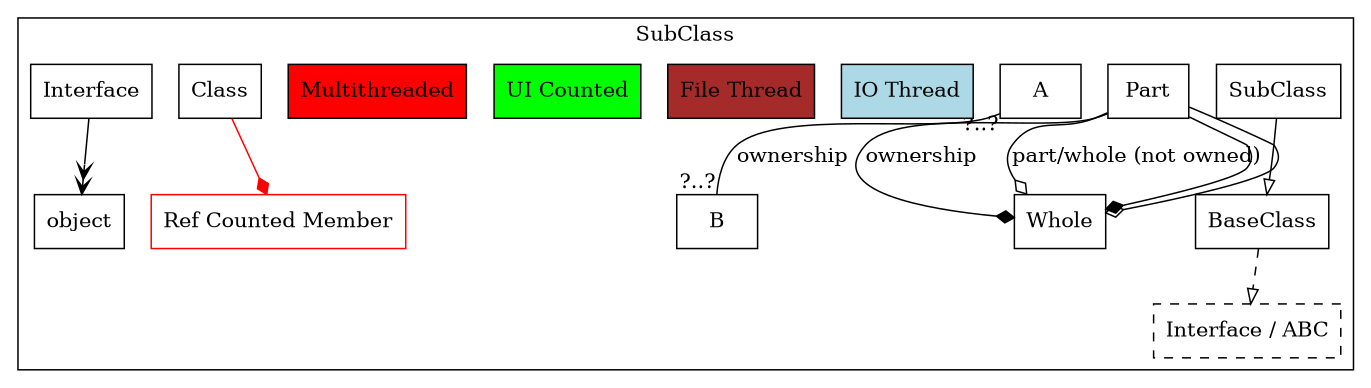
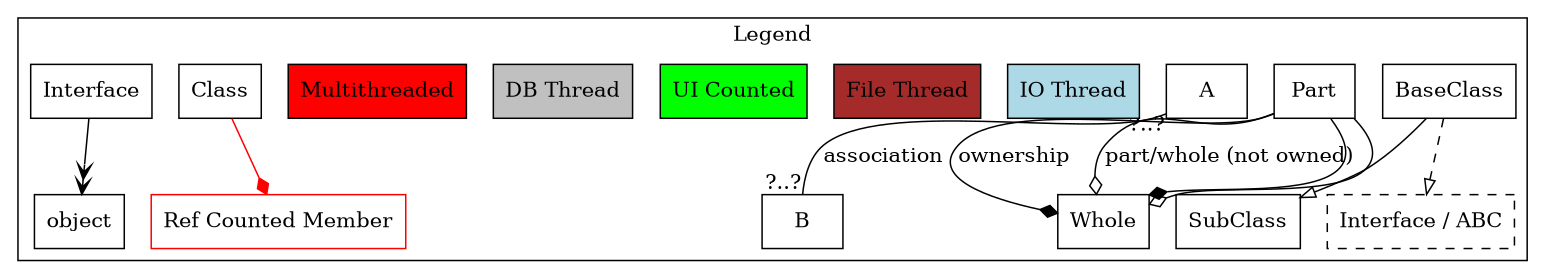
(686, 35) -> (773, 35)
none -> (563, 91)
(1275, 135) -> (1381, 159)
(793, 156) -> (883, 156)
